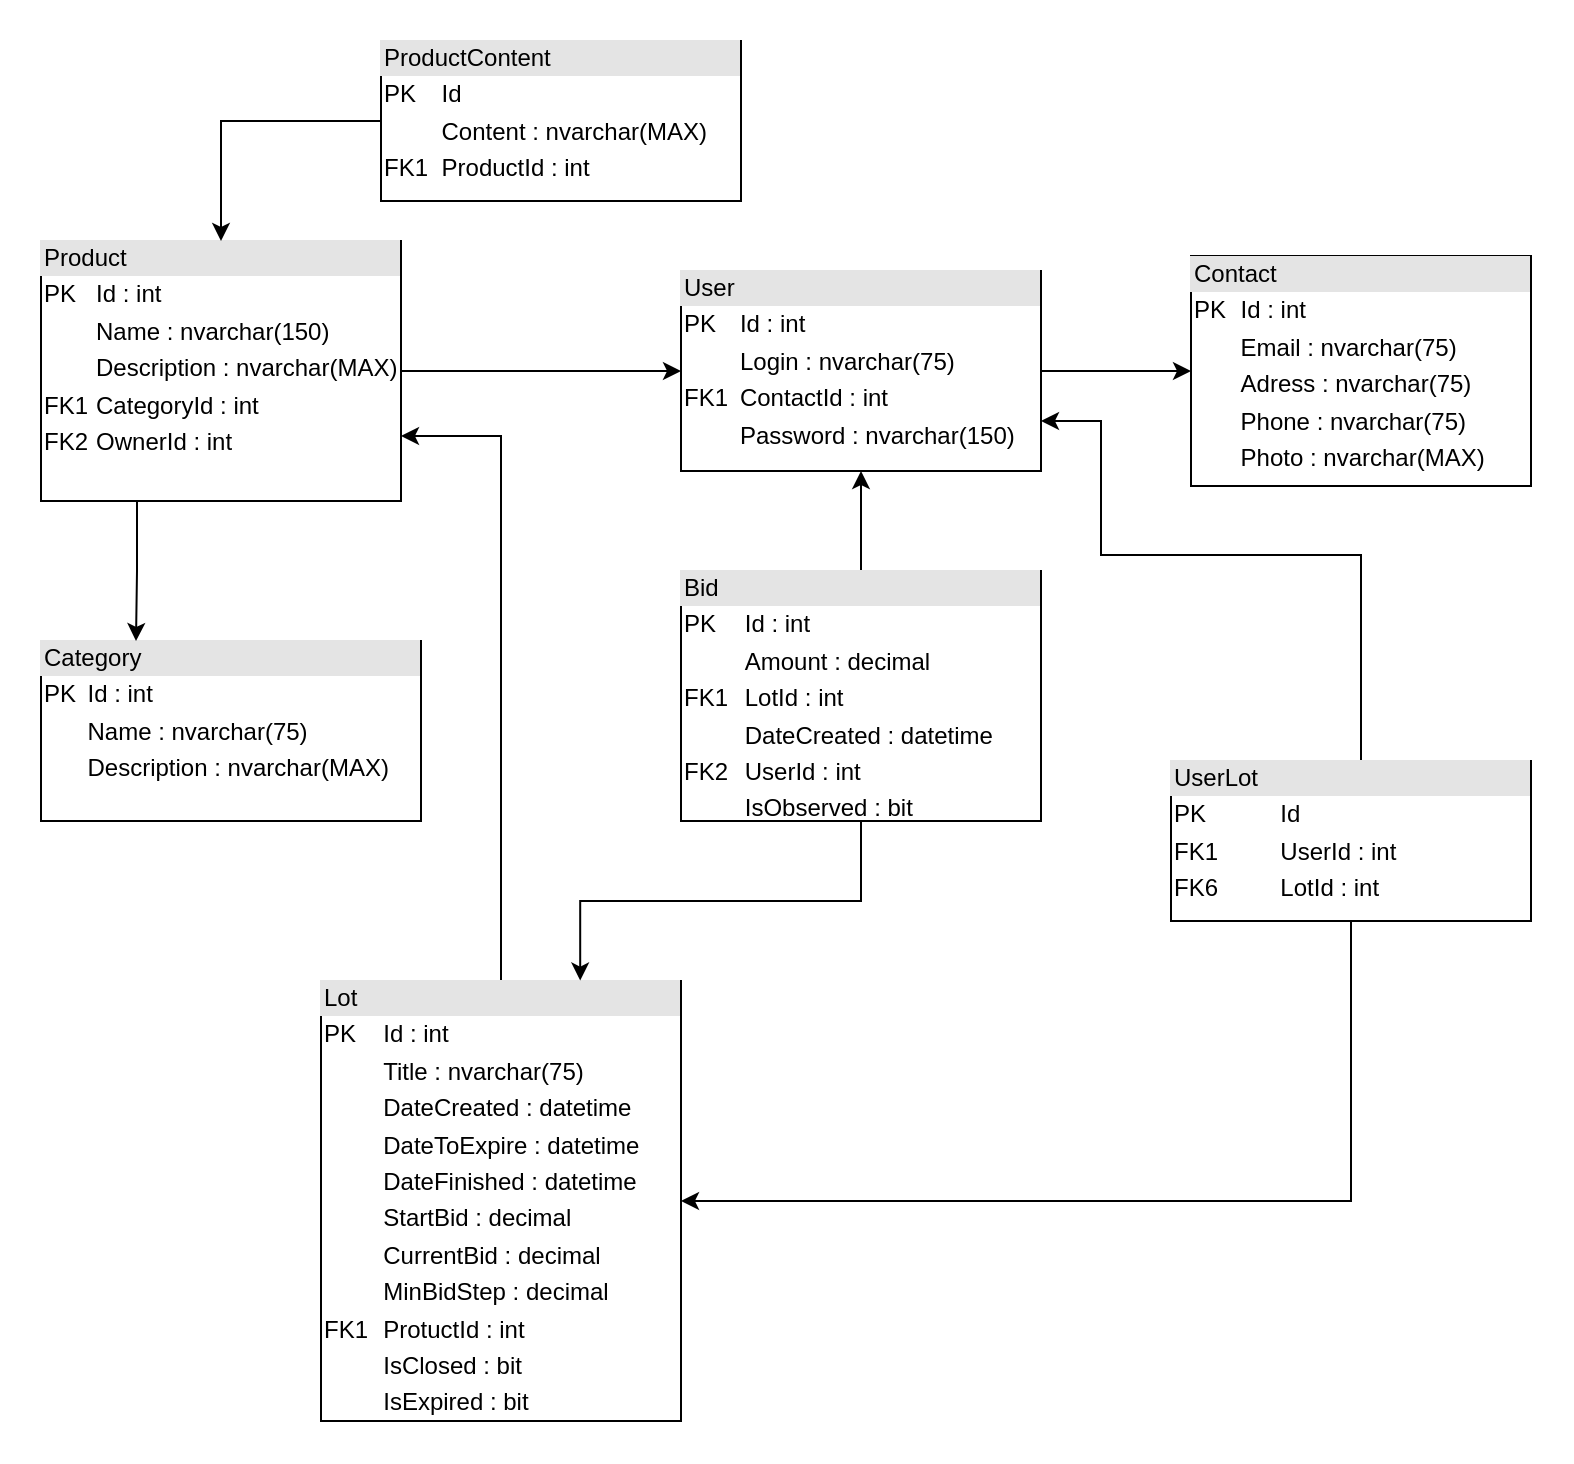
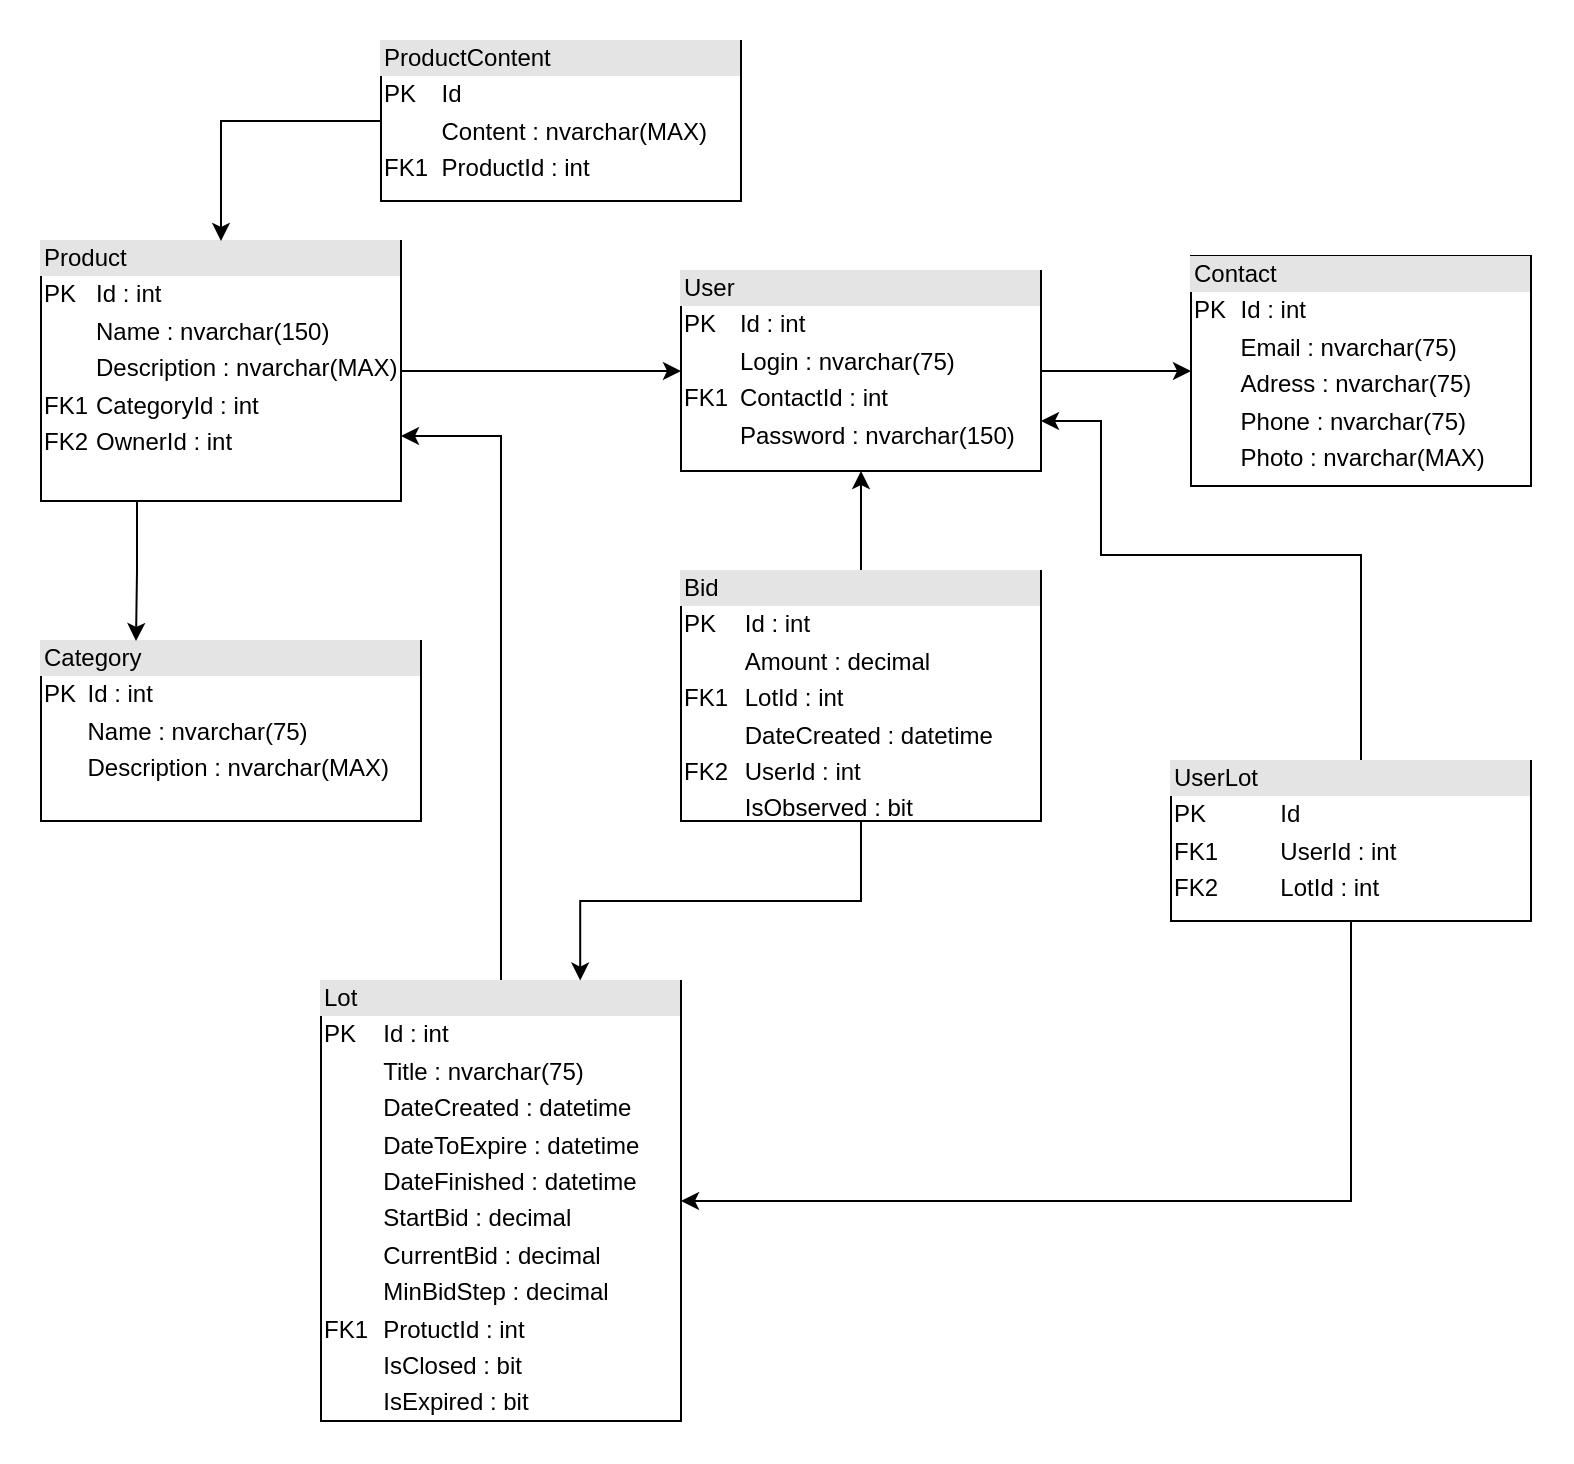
(1259, 819) -> (1259, 819)
